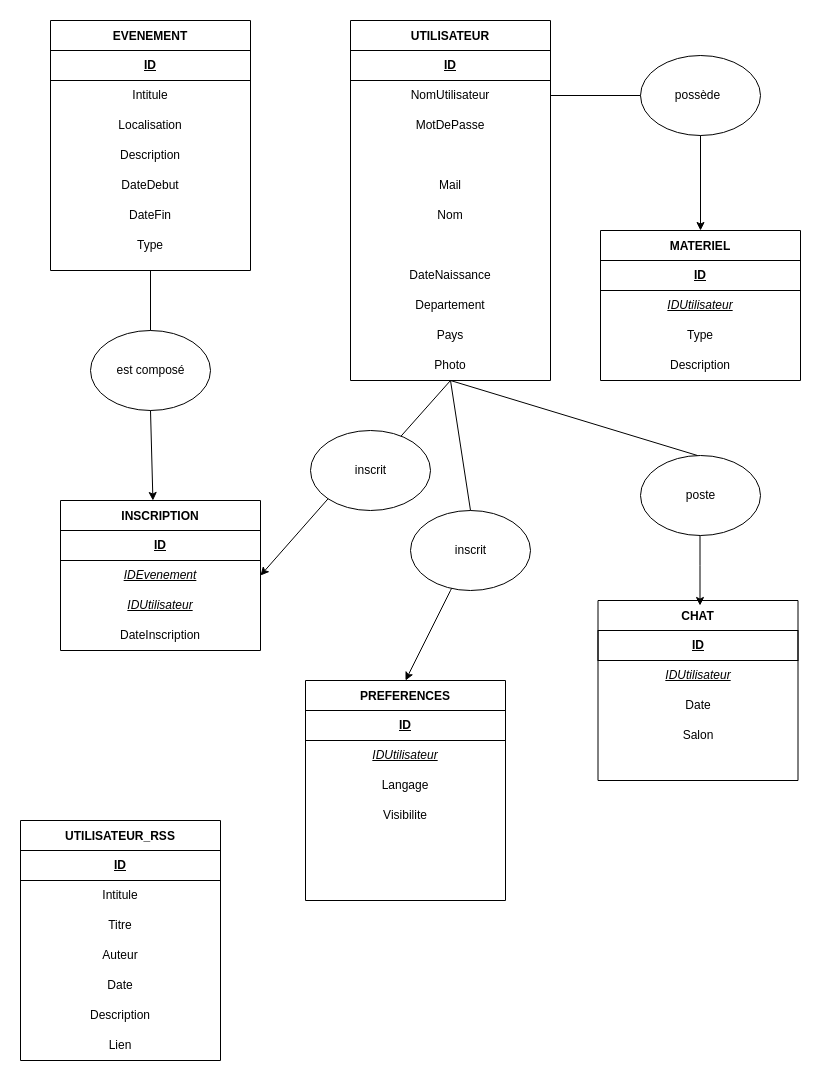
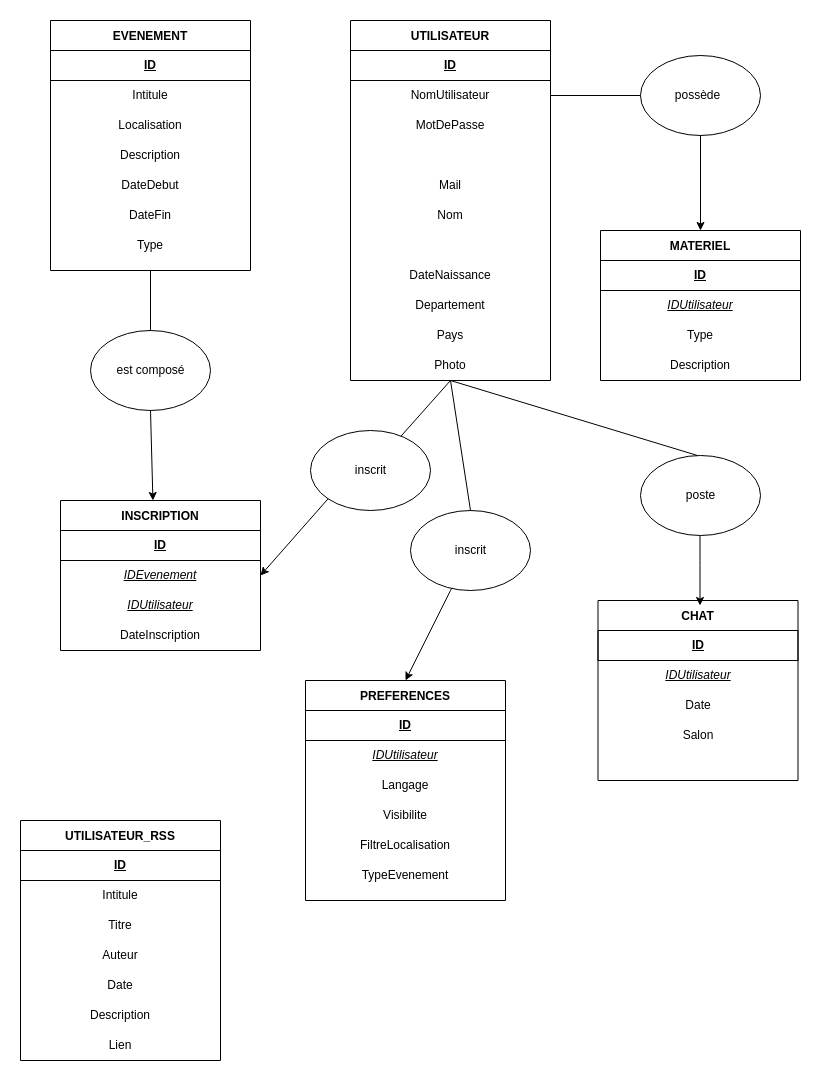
none -> (406, 846)
none -> (406, 876)
